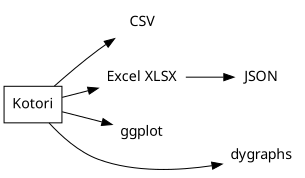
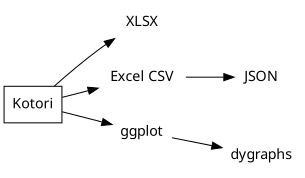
(142, 22) -> (142, 22)
(142, 77) -> (142, 77)
(124, 166) -> (192, 142)
